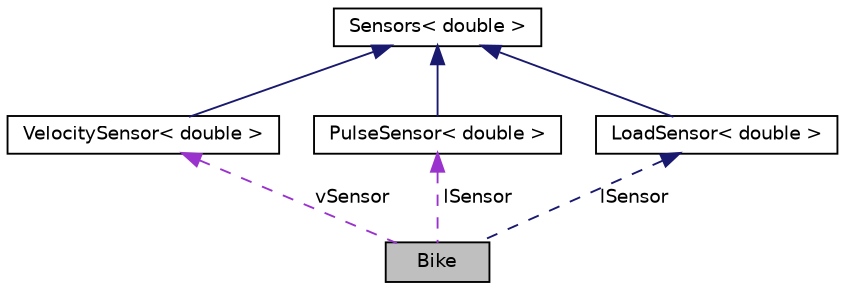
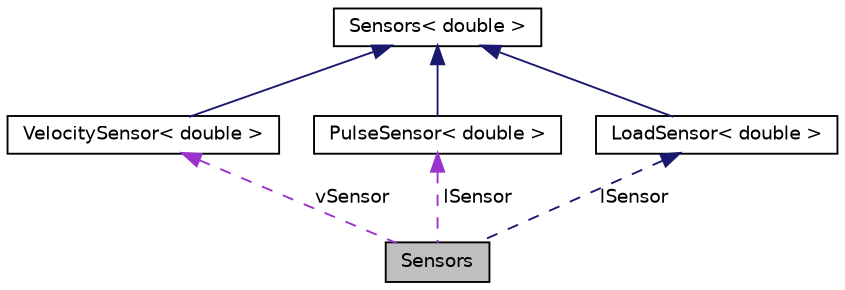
(438, 262) -> (438, 262)
